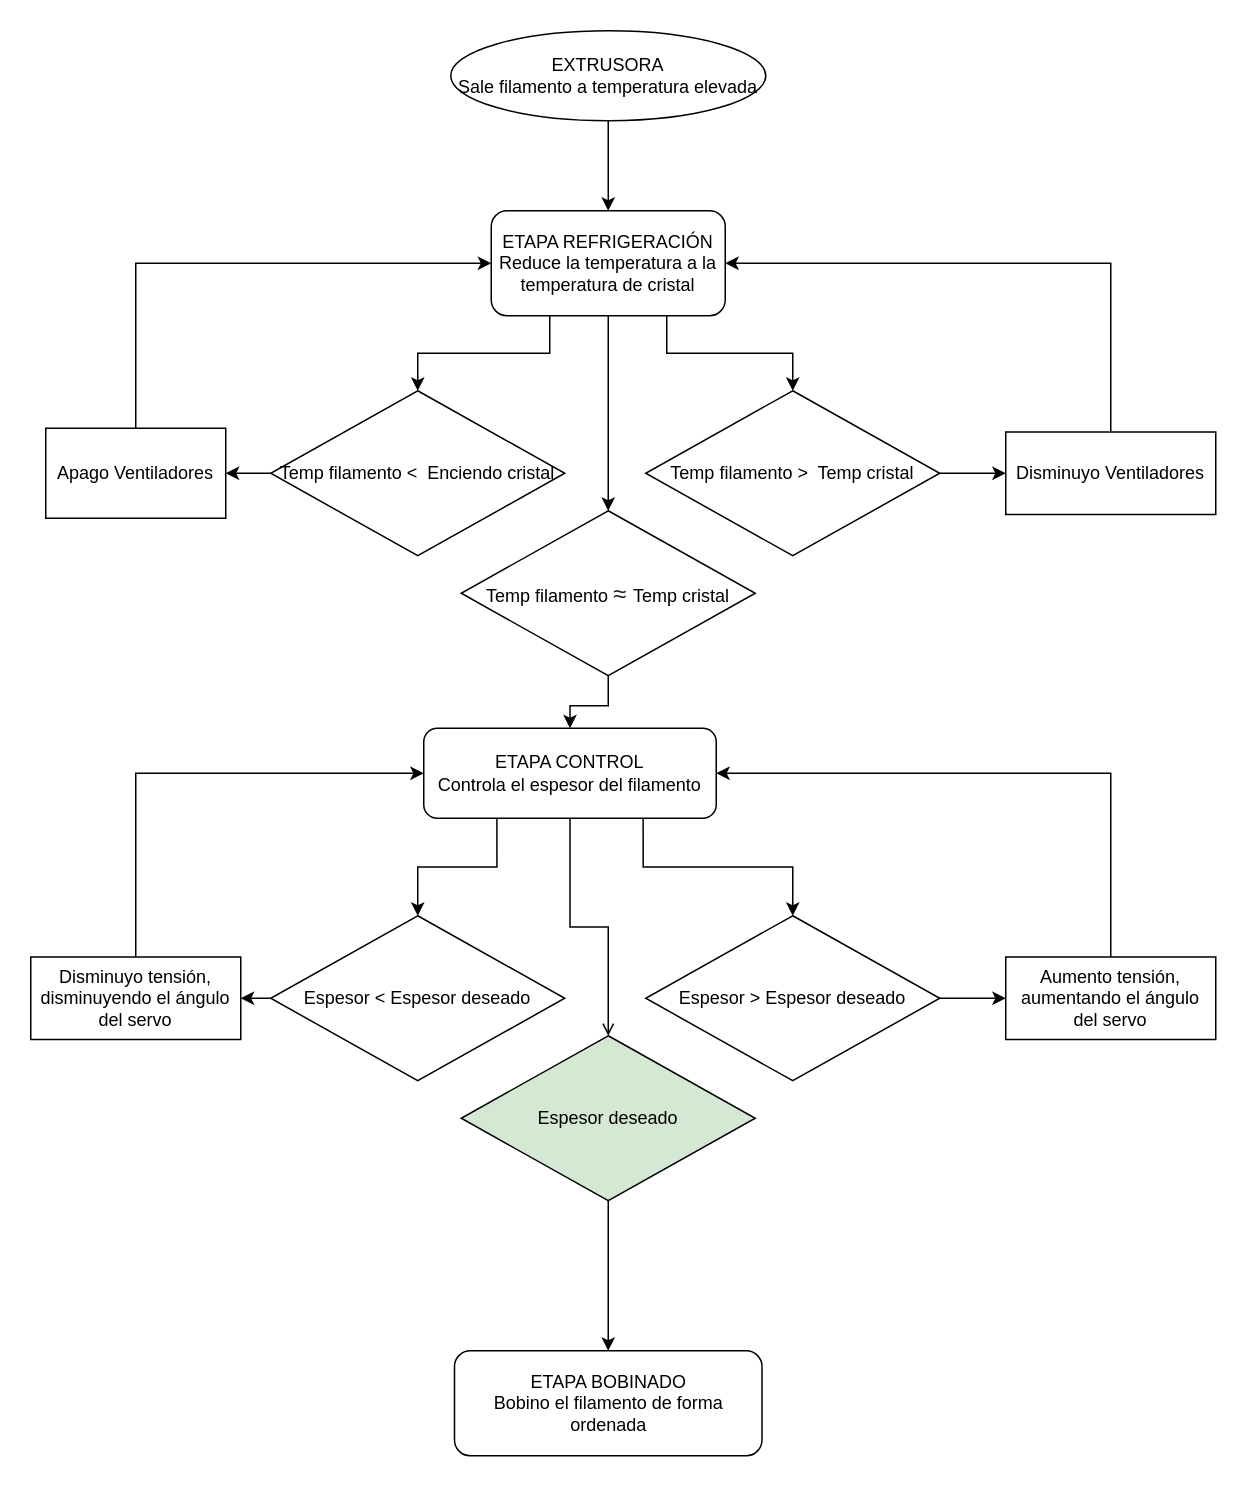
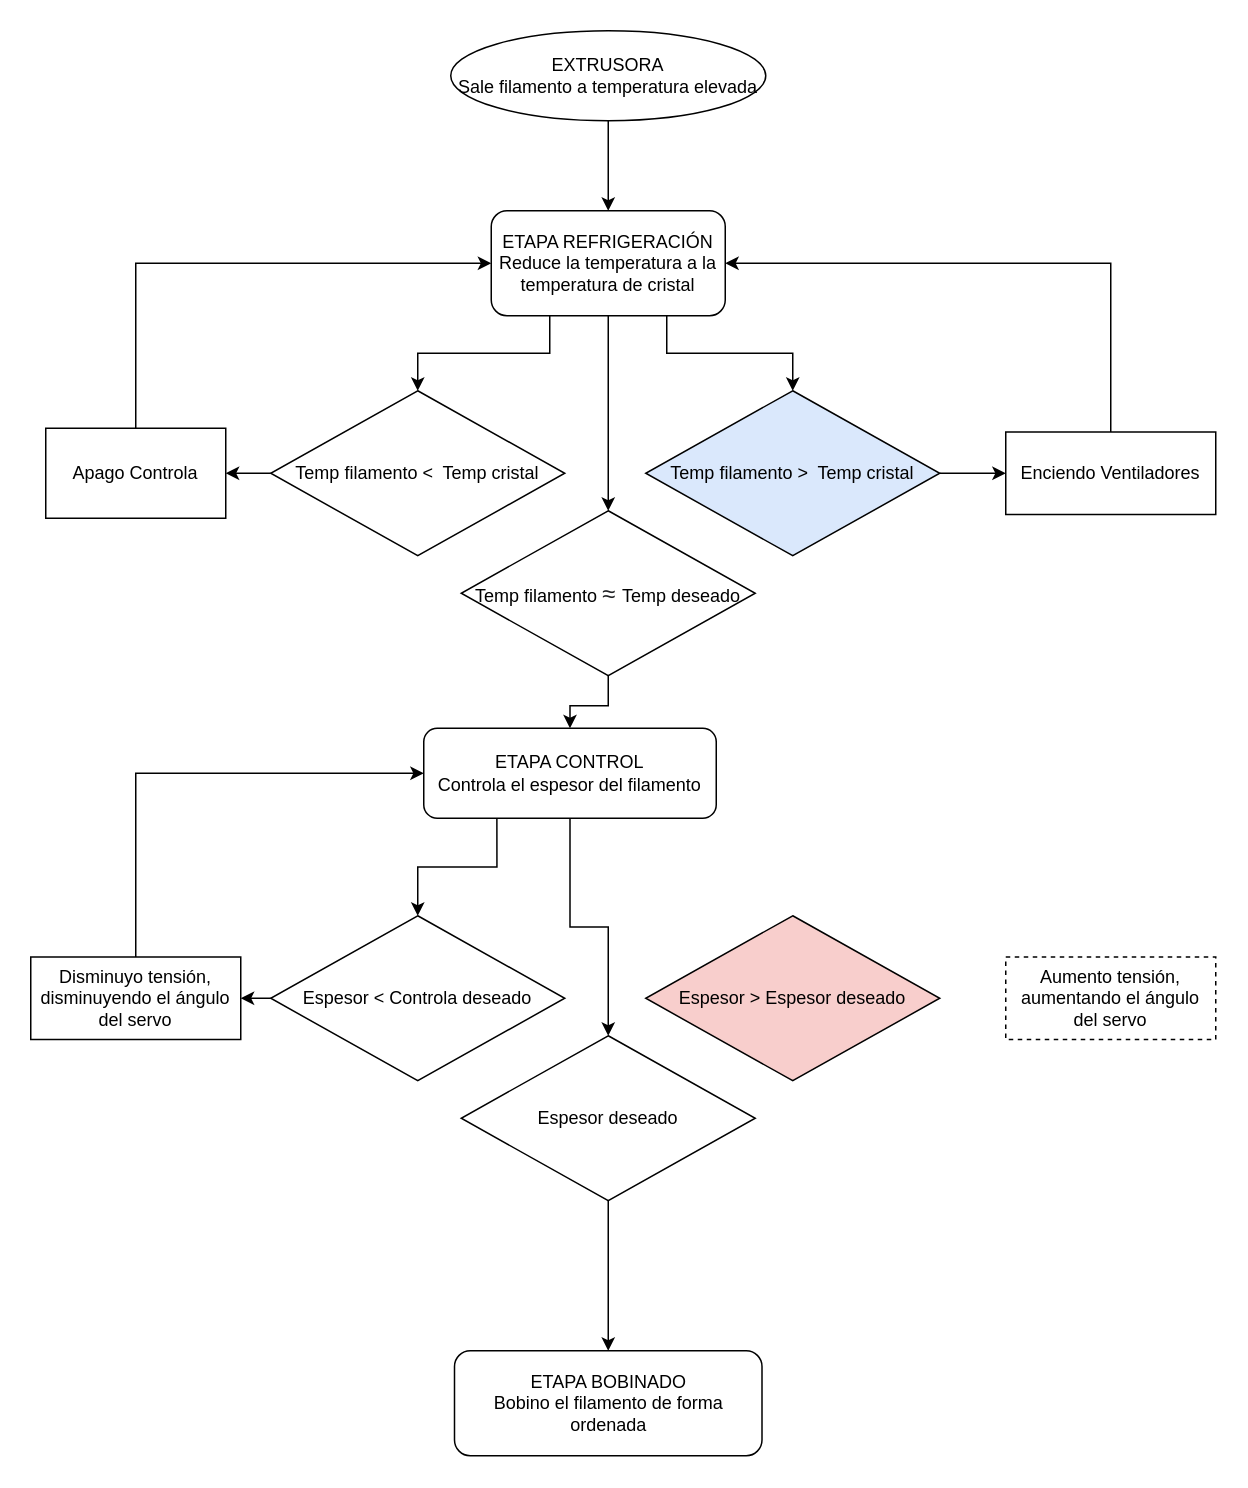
(136, 473) -> (136, 473)
(418, 473) -> (418, 473)
(793, 473) -> (793, 473)
(1111, 473) -> (1111, 473)
(608, 593) -> (608, 593)
(1011, 773) -> none
(713, 867) -> none
(418, 998) -> (418, 998)
(793, 998) -> (793, 998)
(968, 998) -> none
(1111, 998) -> (1111, 998)
(608, 1026) -> (608, 1024)
(608, 1118) -> (608, 1118)
